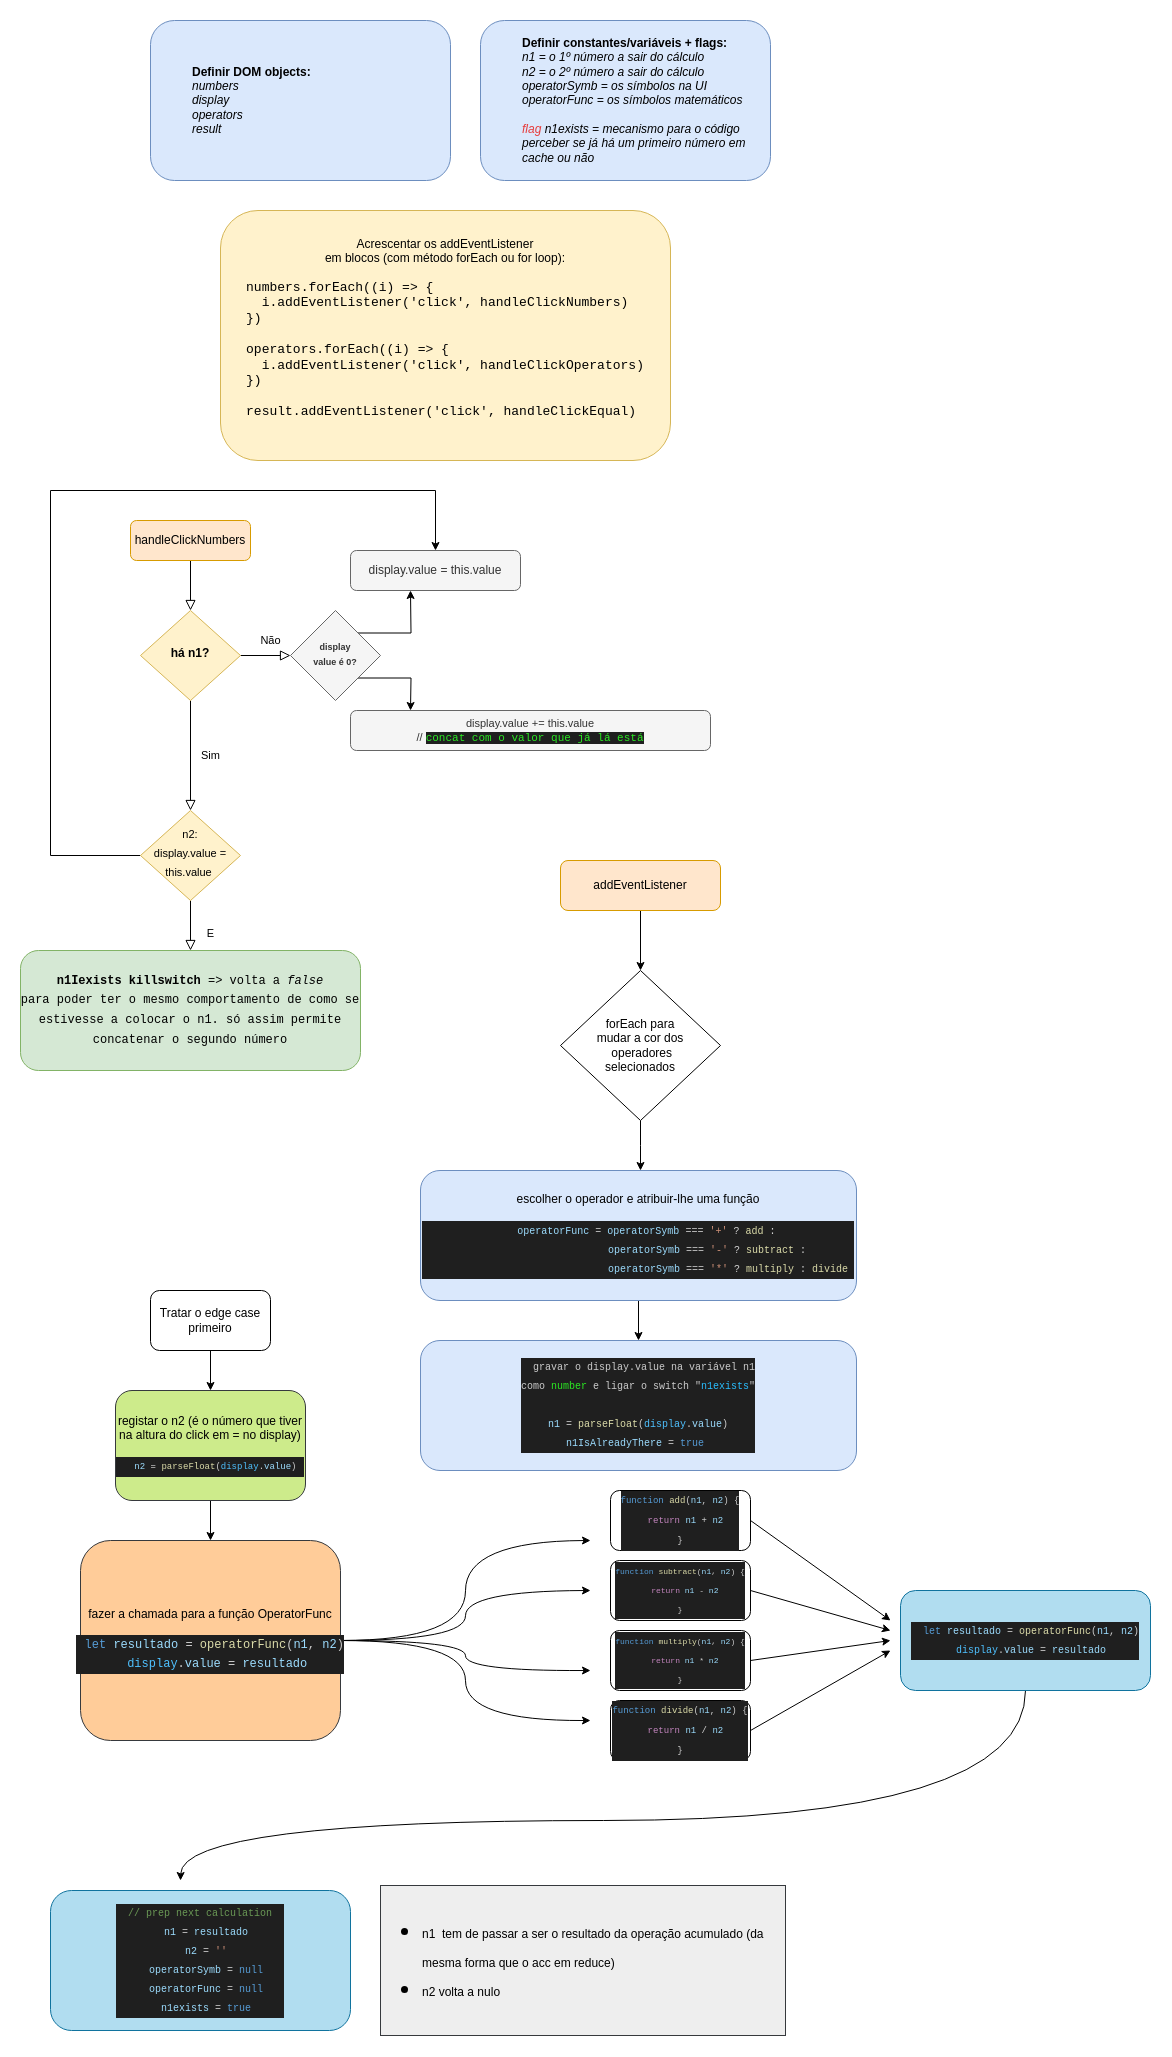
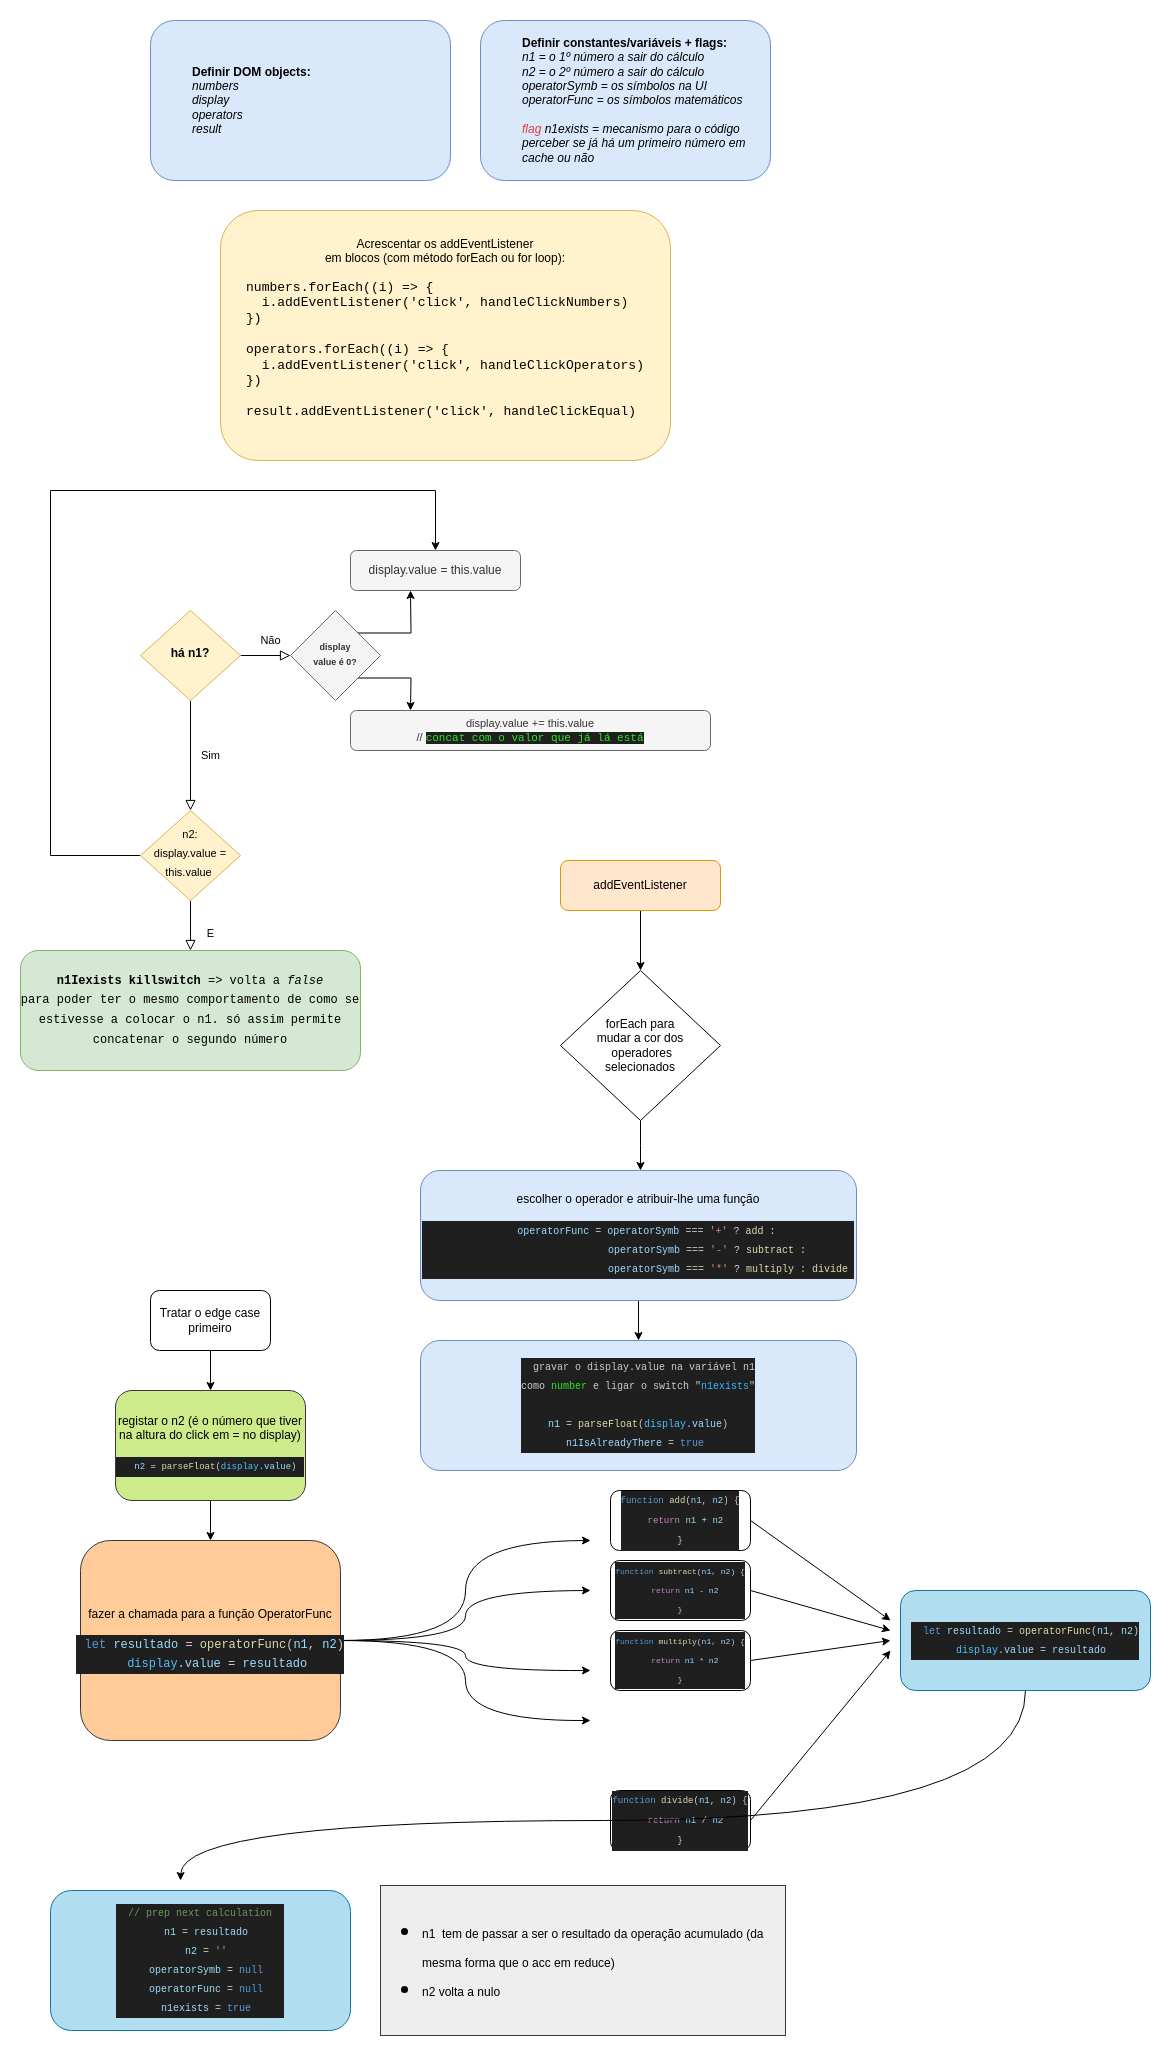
(191, 541) -> none
(191, 580) -> none
(681, 1731) -> (681, 1821)
